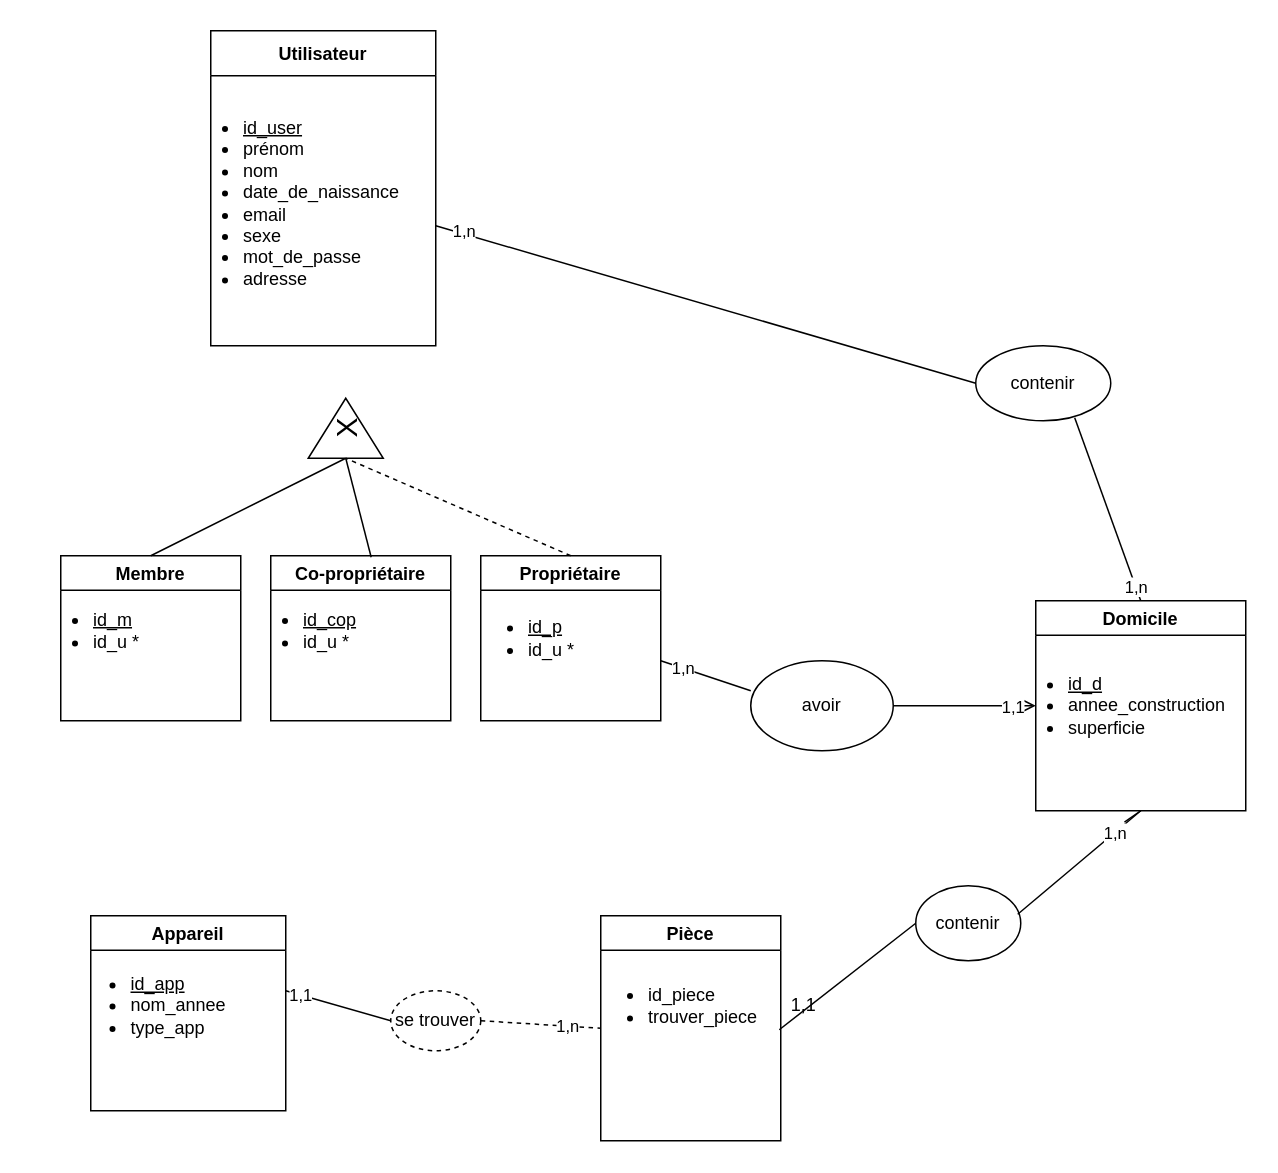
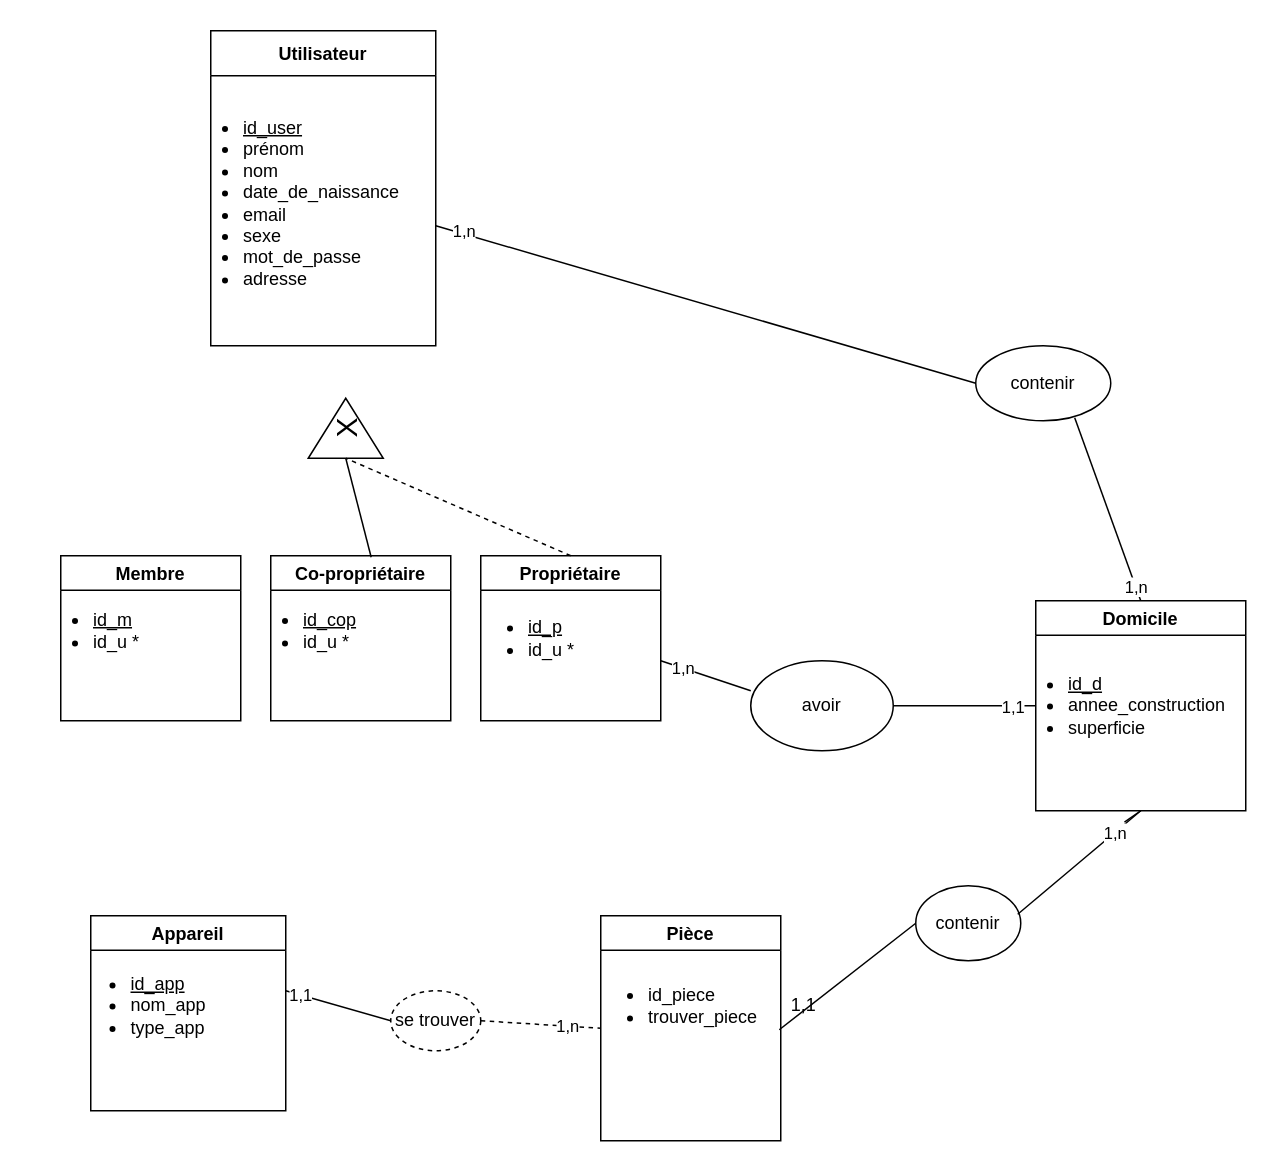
(246, 508) -> none
(1028, 706) -> (1029, 706)
(117, 1006) -> (112, 1006)
